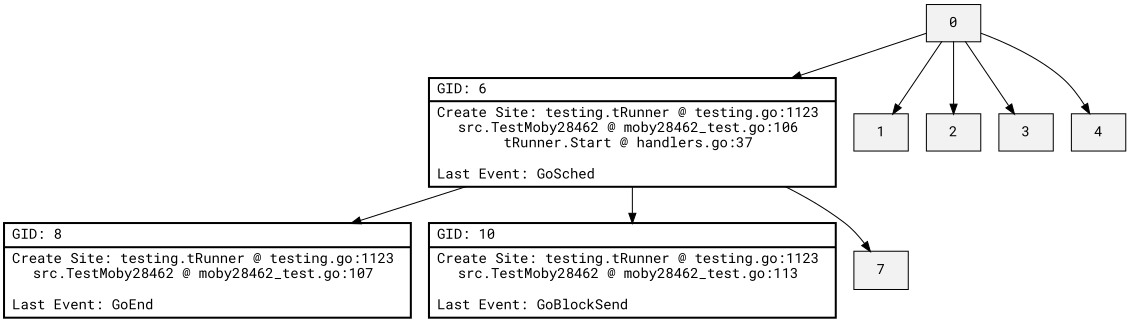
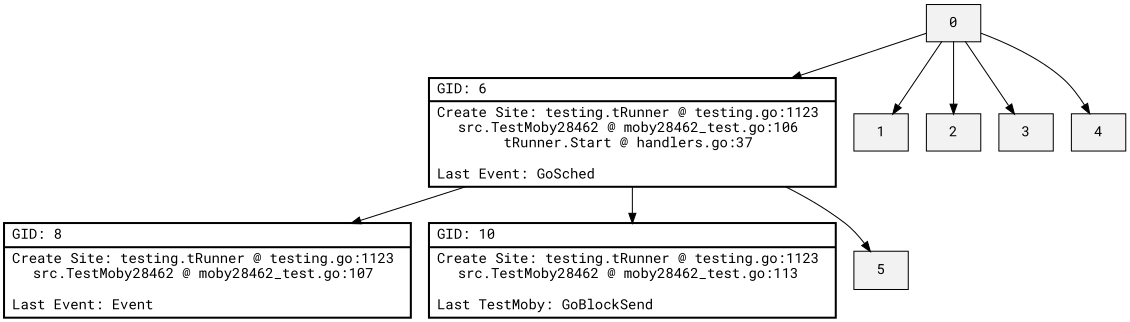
(881, 270) -> (881, 270)
(83, 305) -> (83, 305)
(533, 305) -> (545, 305)
